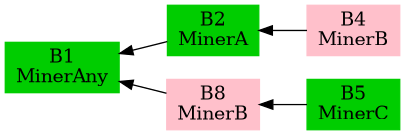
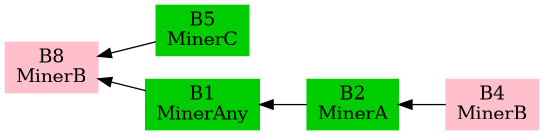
(149, 89) -> (128, 86)
